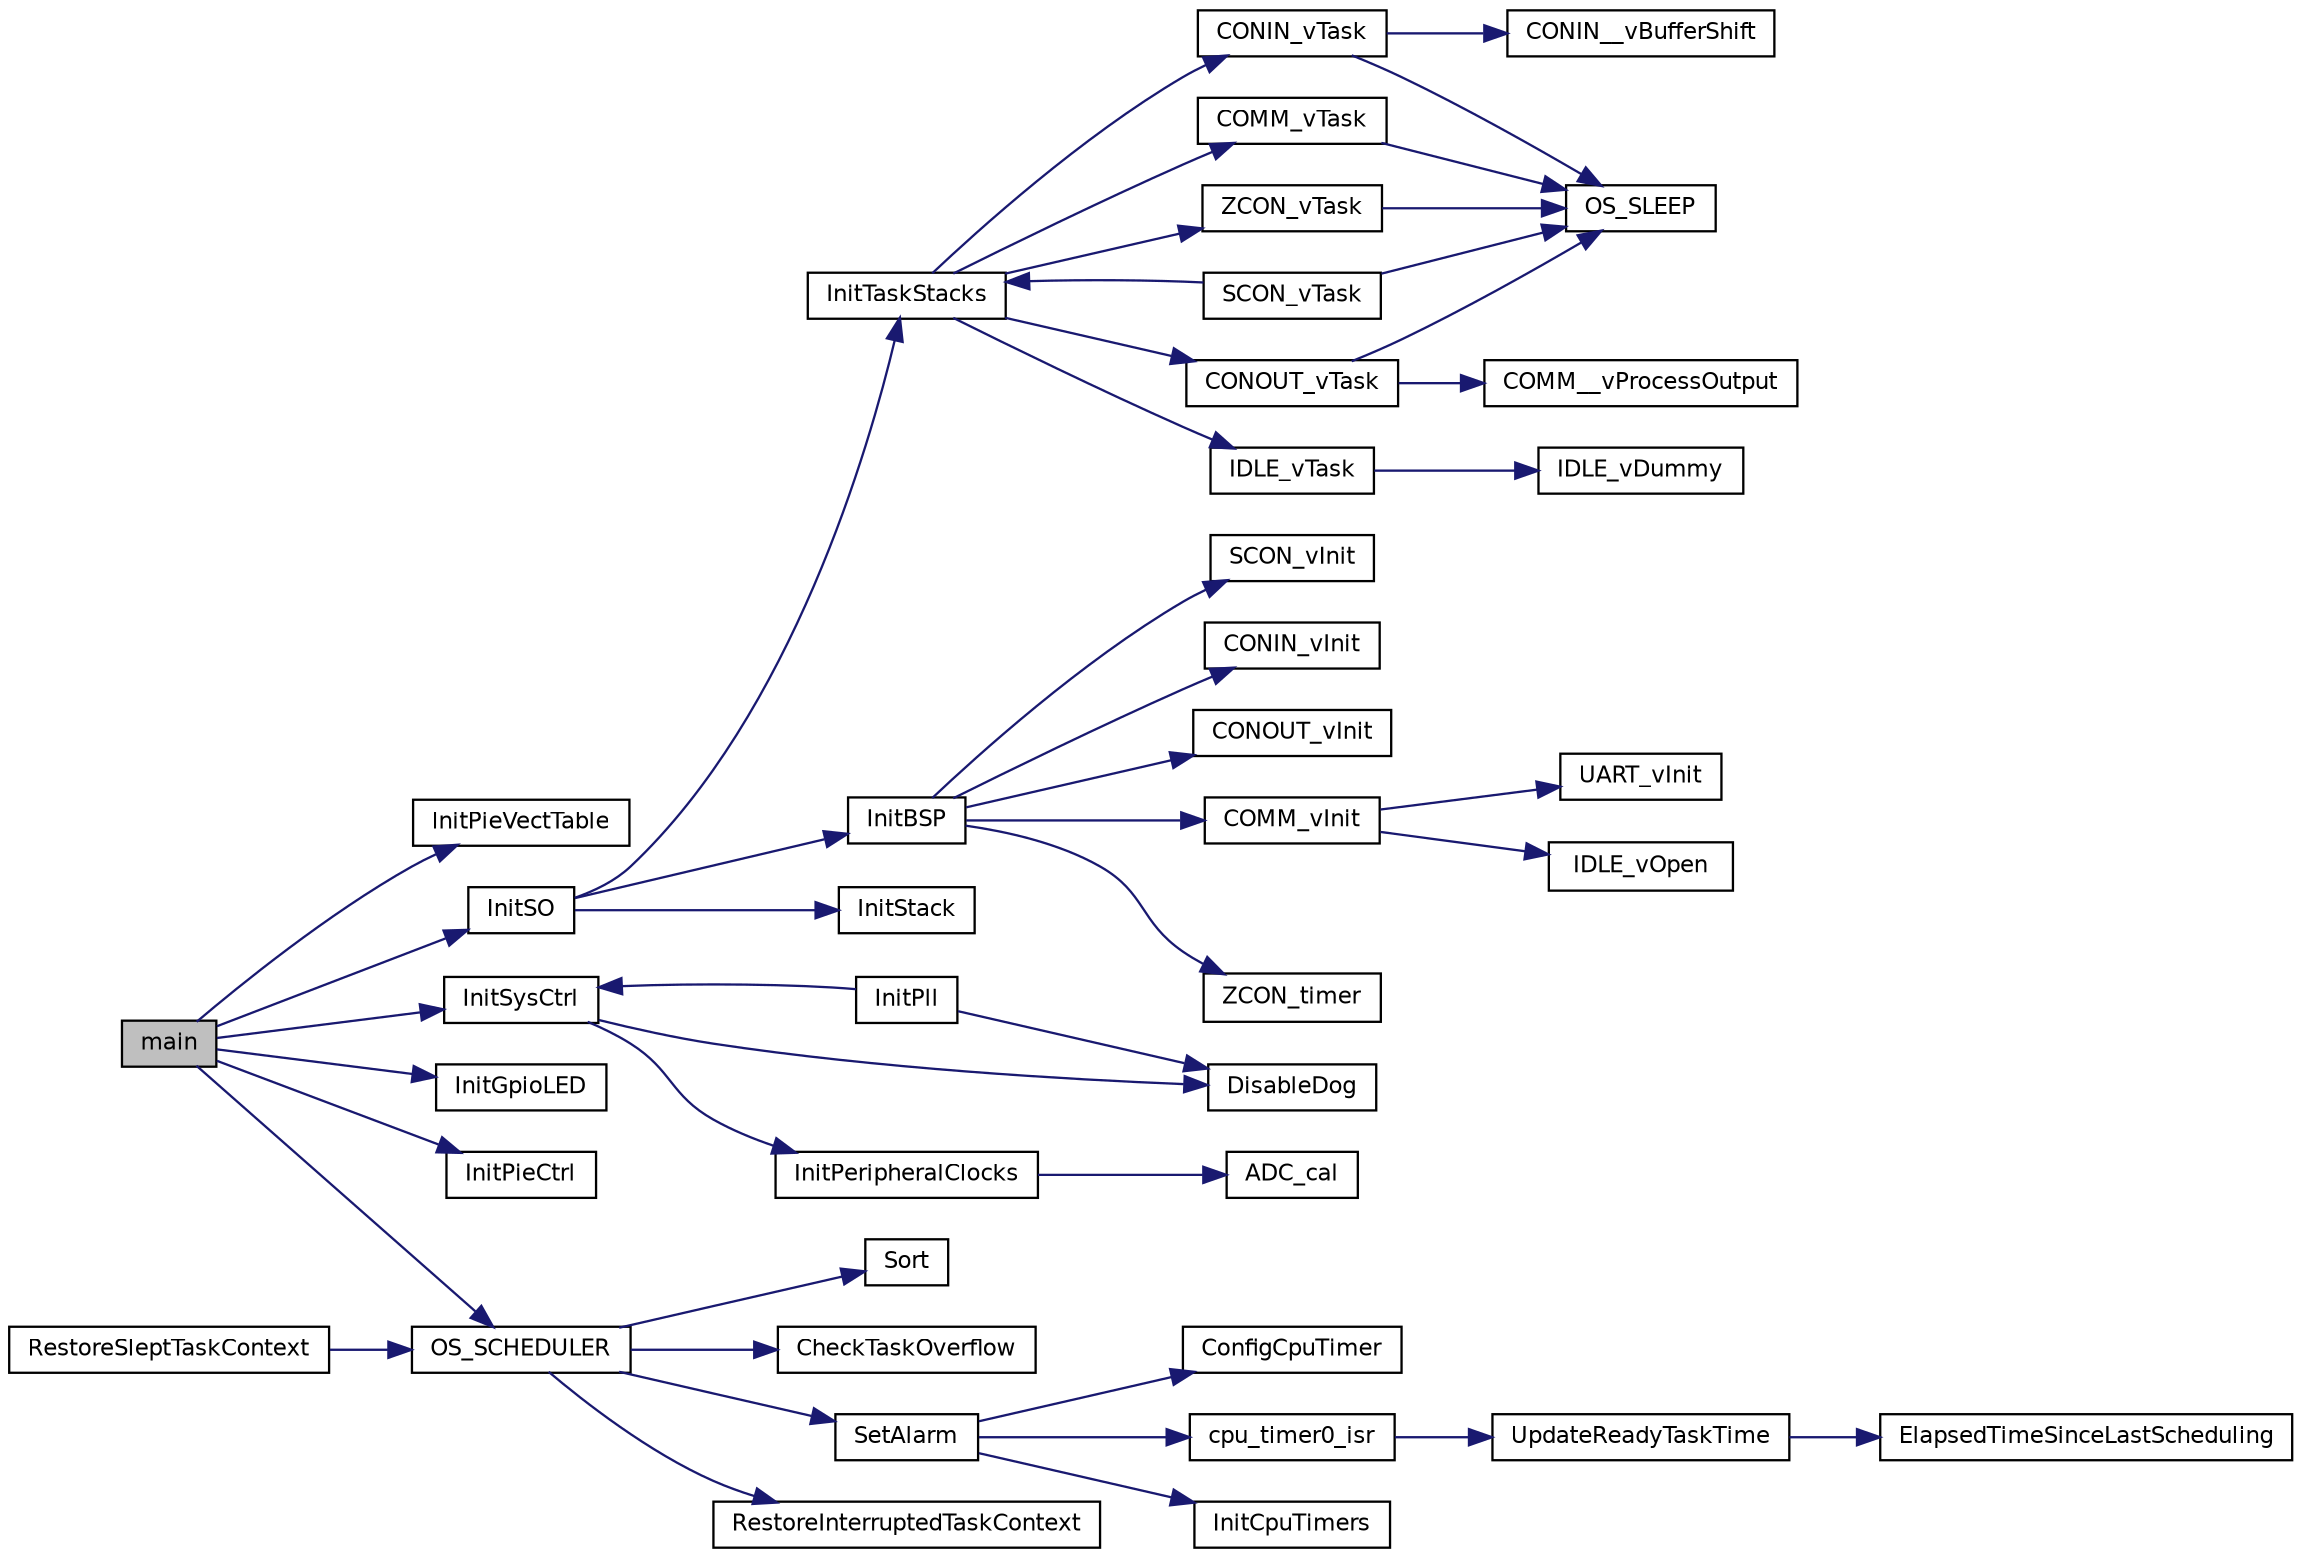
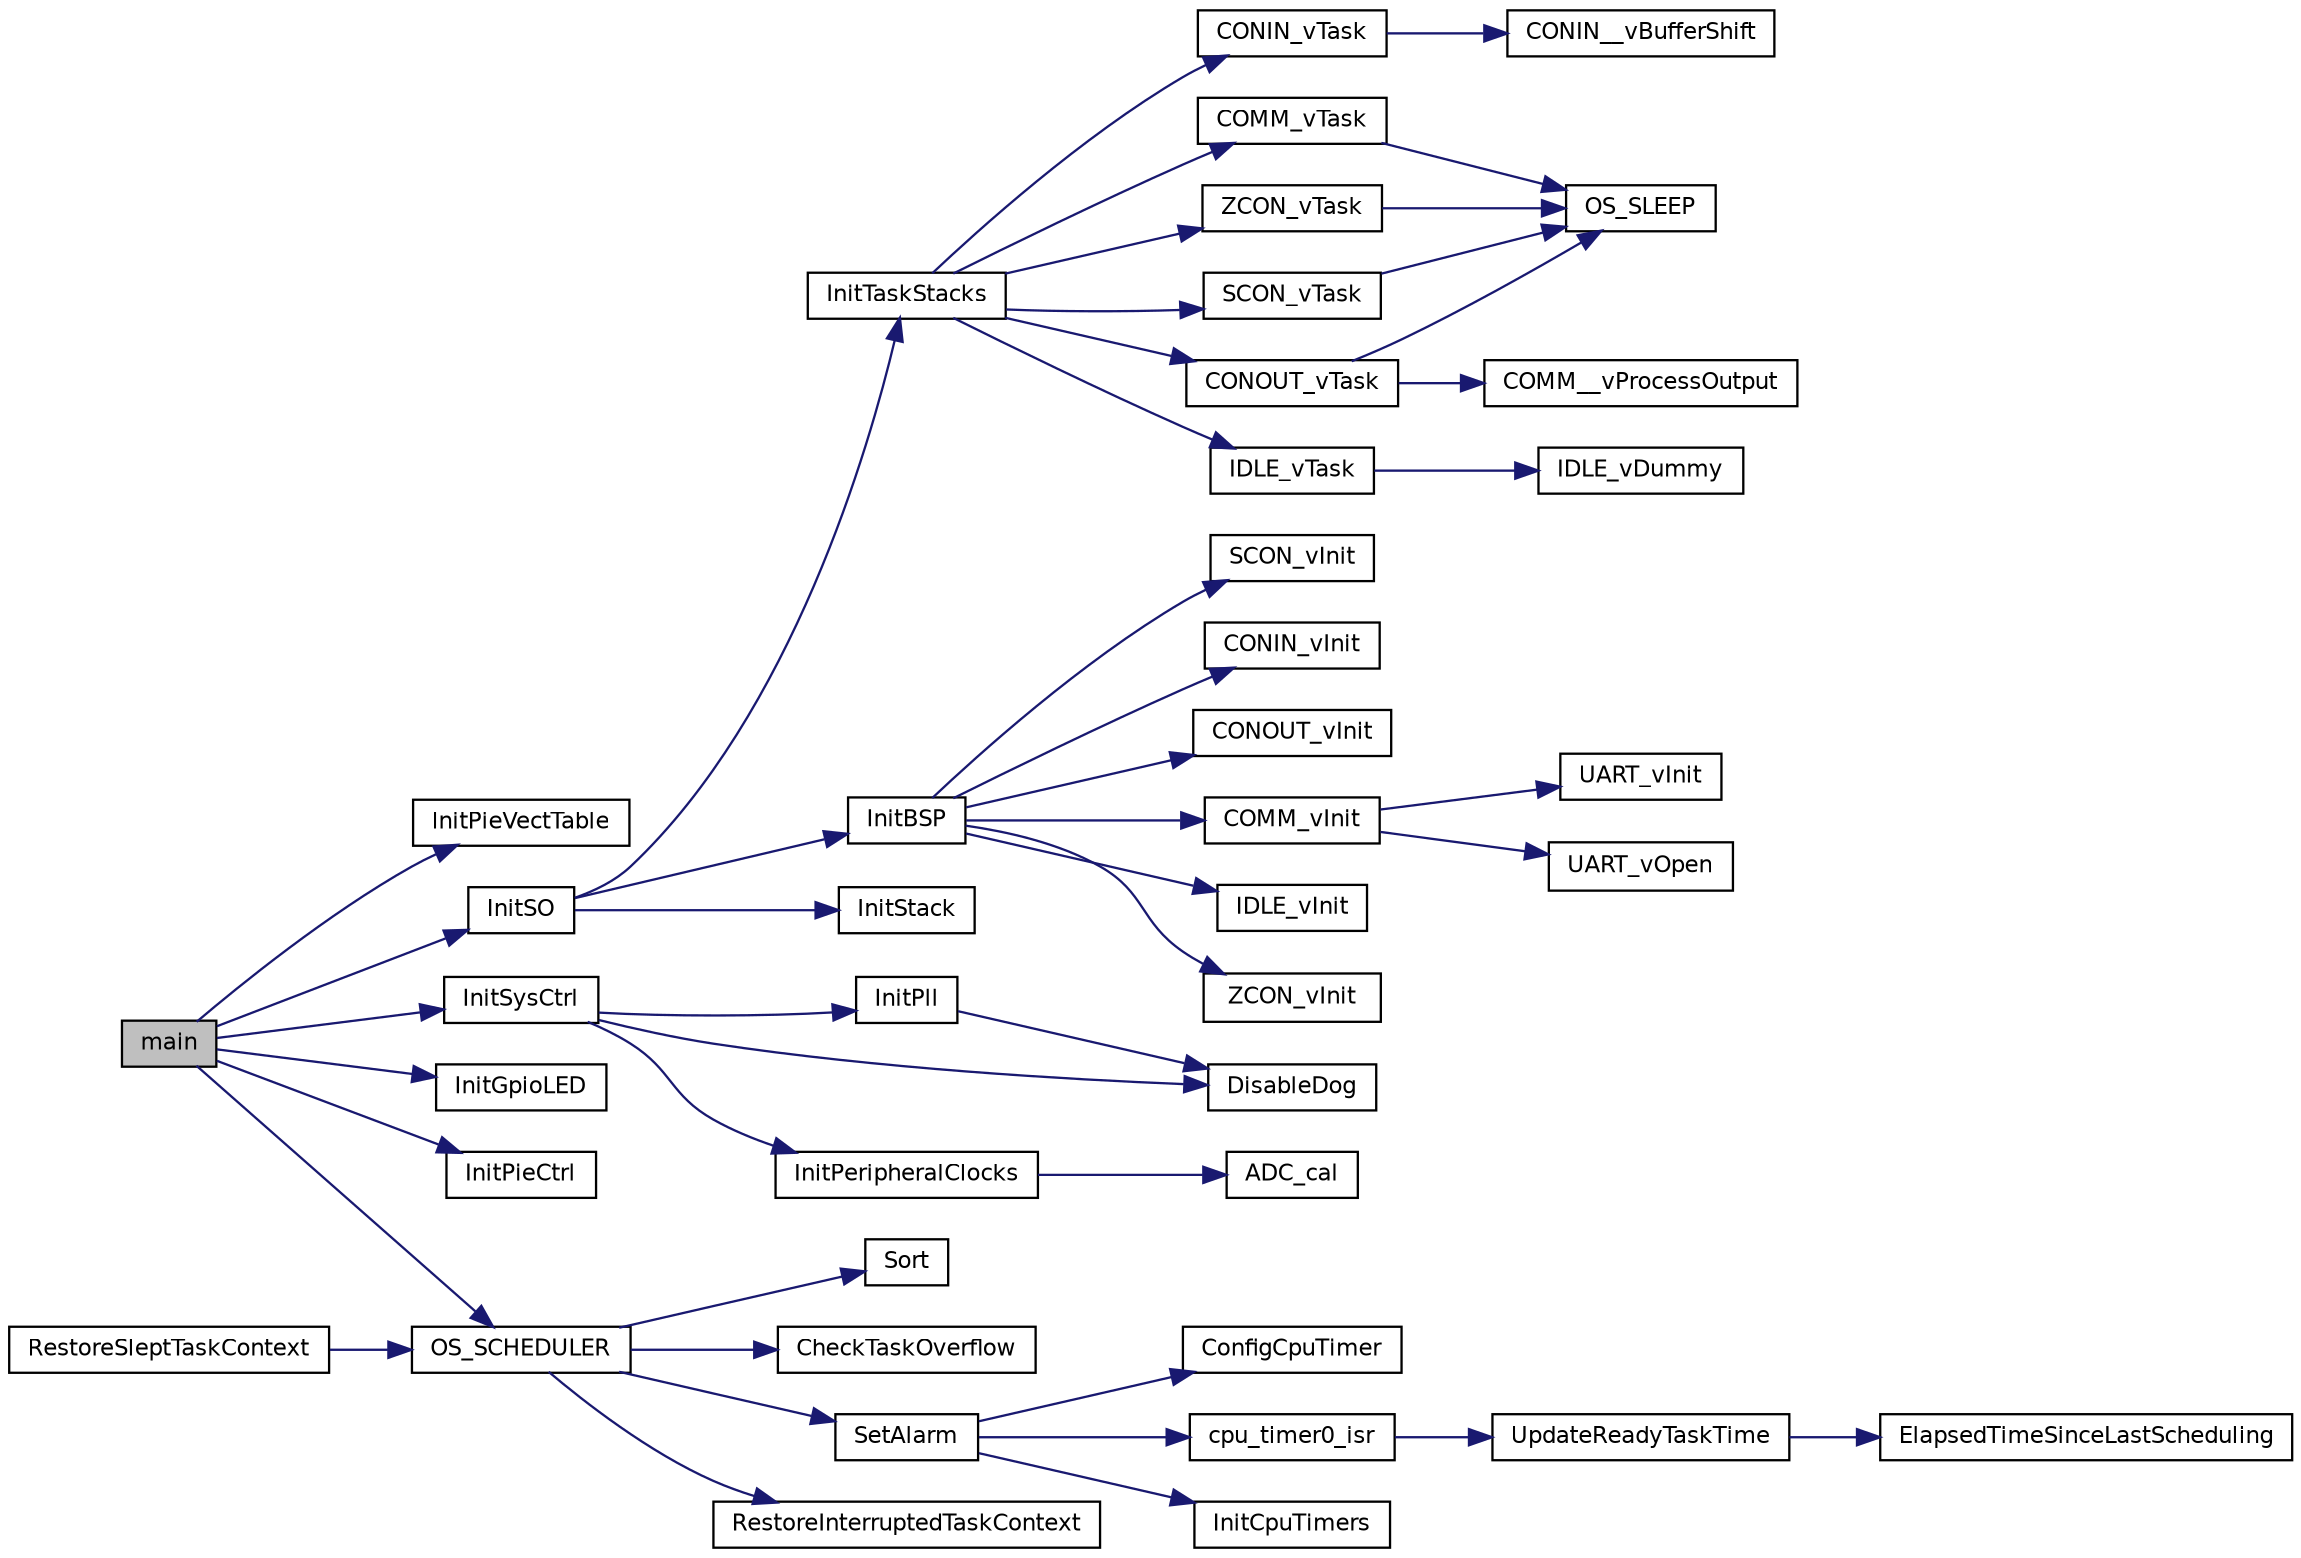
(1468, 111) -> none
(1117, 280) -> (1093, 311)
(1641, 866) -> (1641, 866)
none -> (1292, 908)
(739, 985) -> (716, 1015)
(1292, 998) -> (1292, 998)
